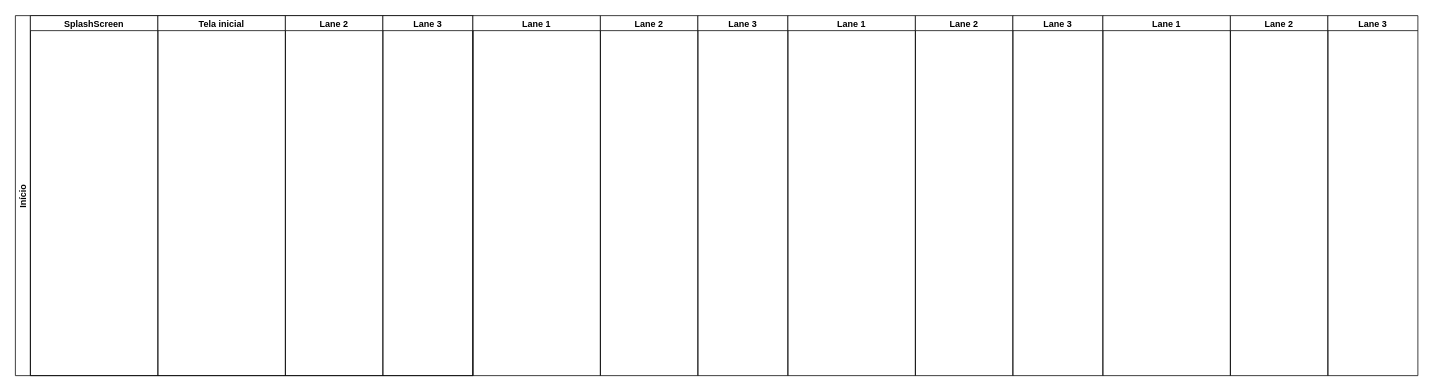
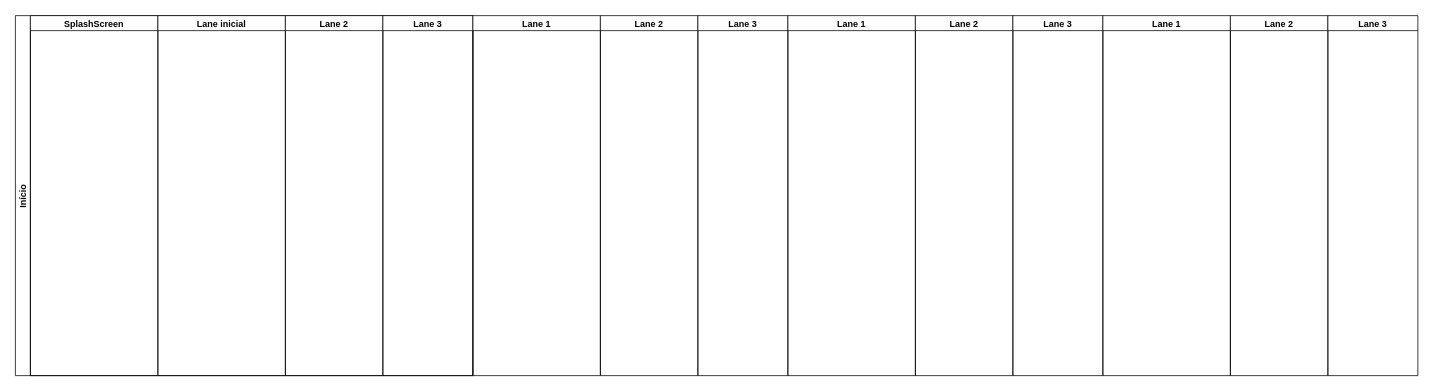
(221, 23) -> (221, 23)
